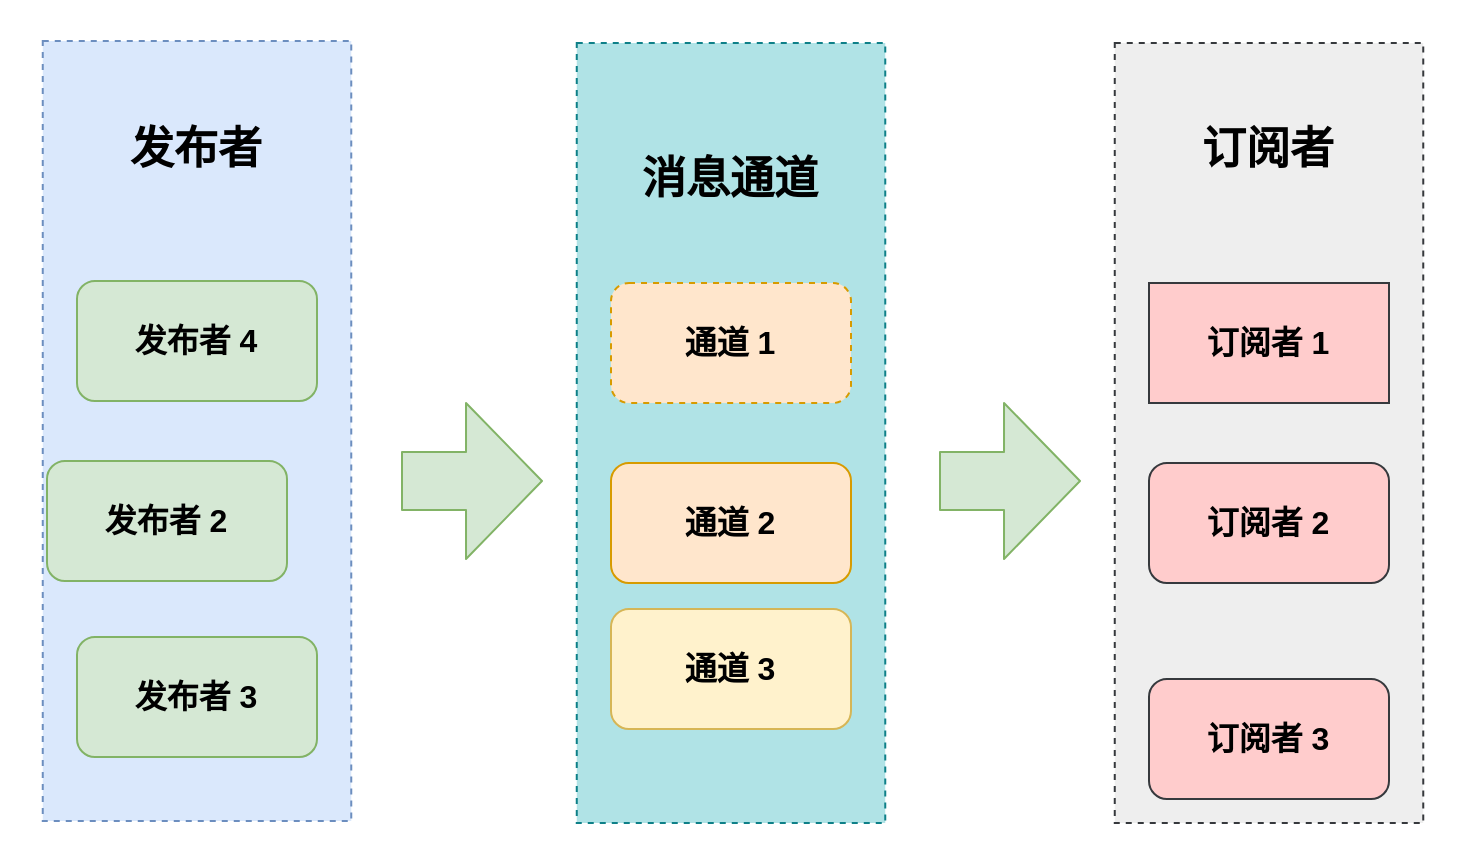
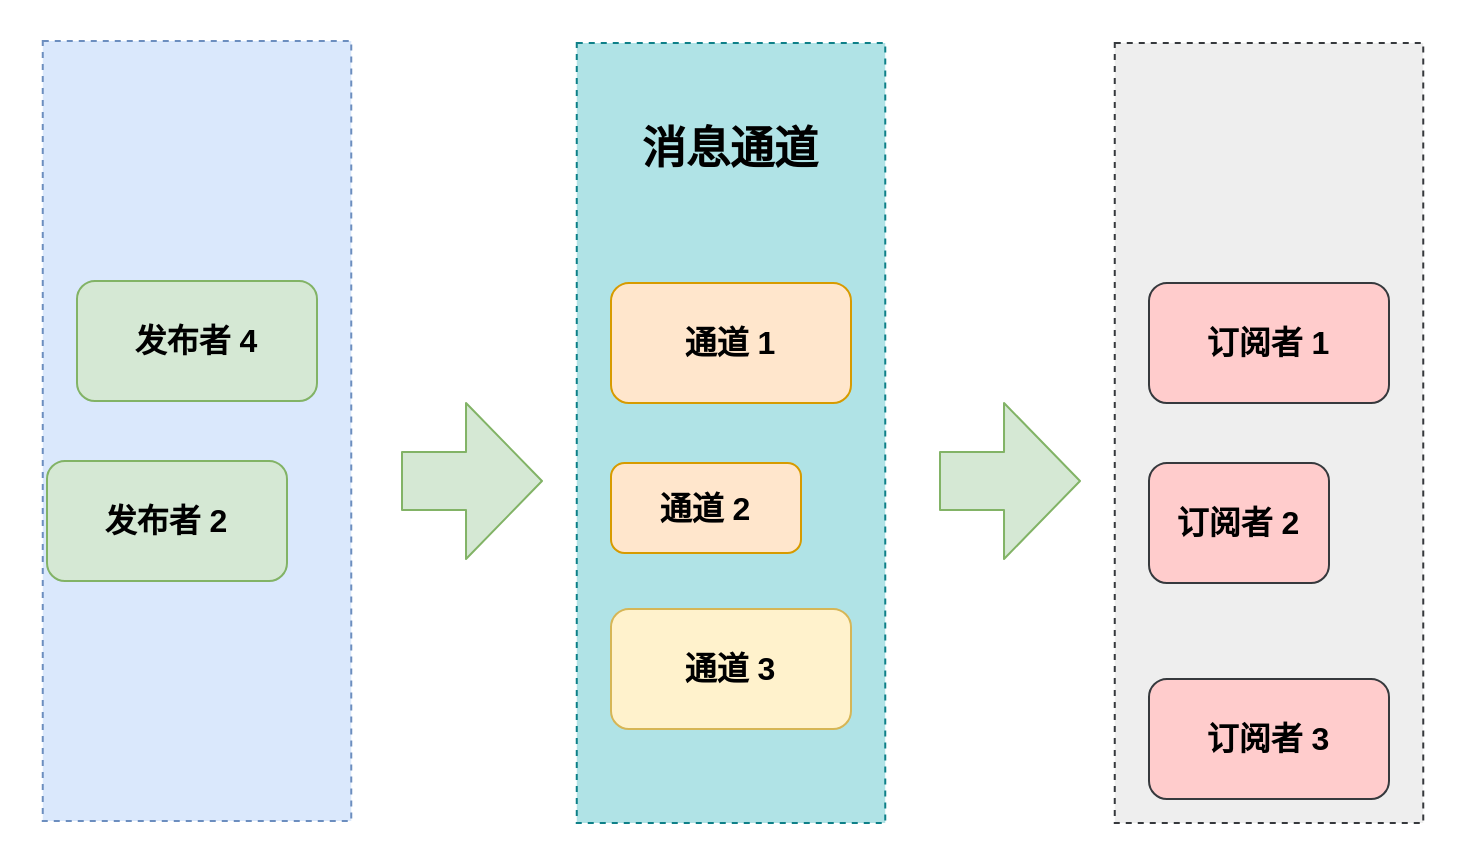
(197, 151) -> none
(1269, 151) -> none
(731, 181) -> (731, 151)
(731, 343) -> (731, 343)
(1269, 343) -> (1269, 343)
(731, 523) -> (706, 508)
(1269, 523) -> (1239, 523)
(197, 697) -> none
